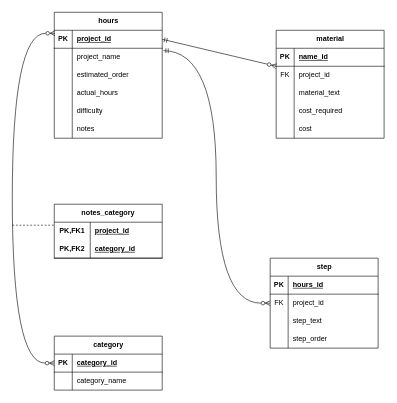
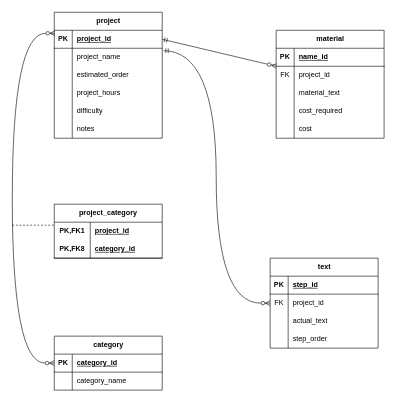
(109, 21) -> (109, 21)
(100, 93) -> (103, 93)
(108, 213) -> (108, 213)
(72, 249) -> (72, 249)
(325, 267) -> (325, 267)
(308, 285) -> (306, 285)
(311, 321) -> (314, 321)
